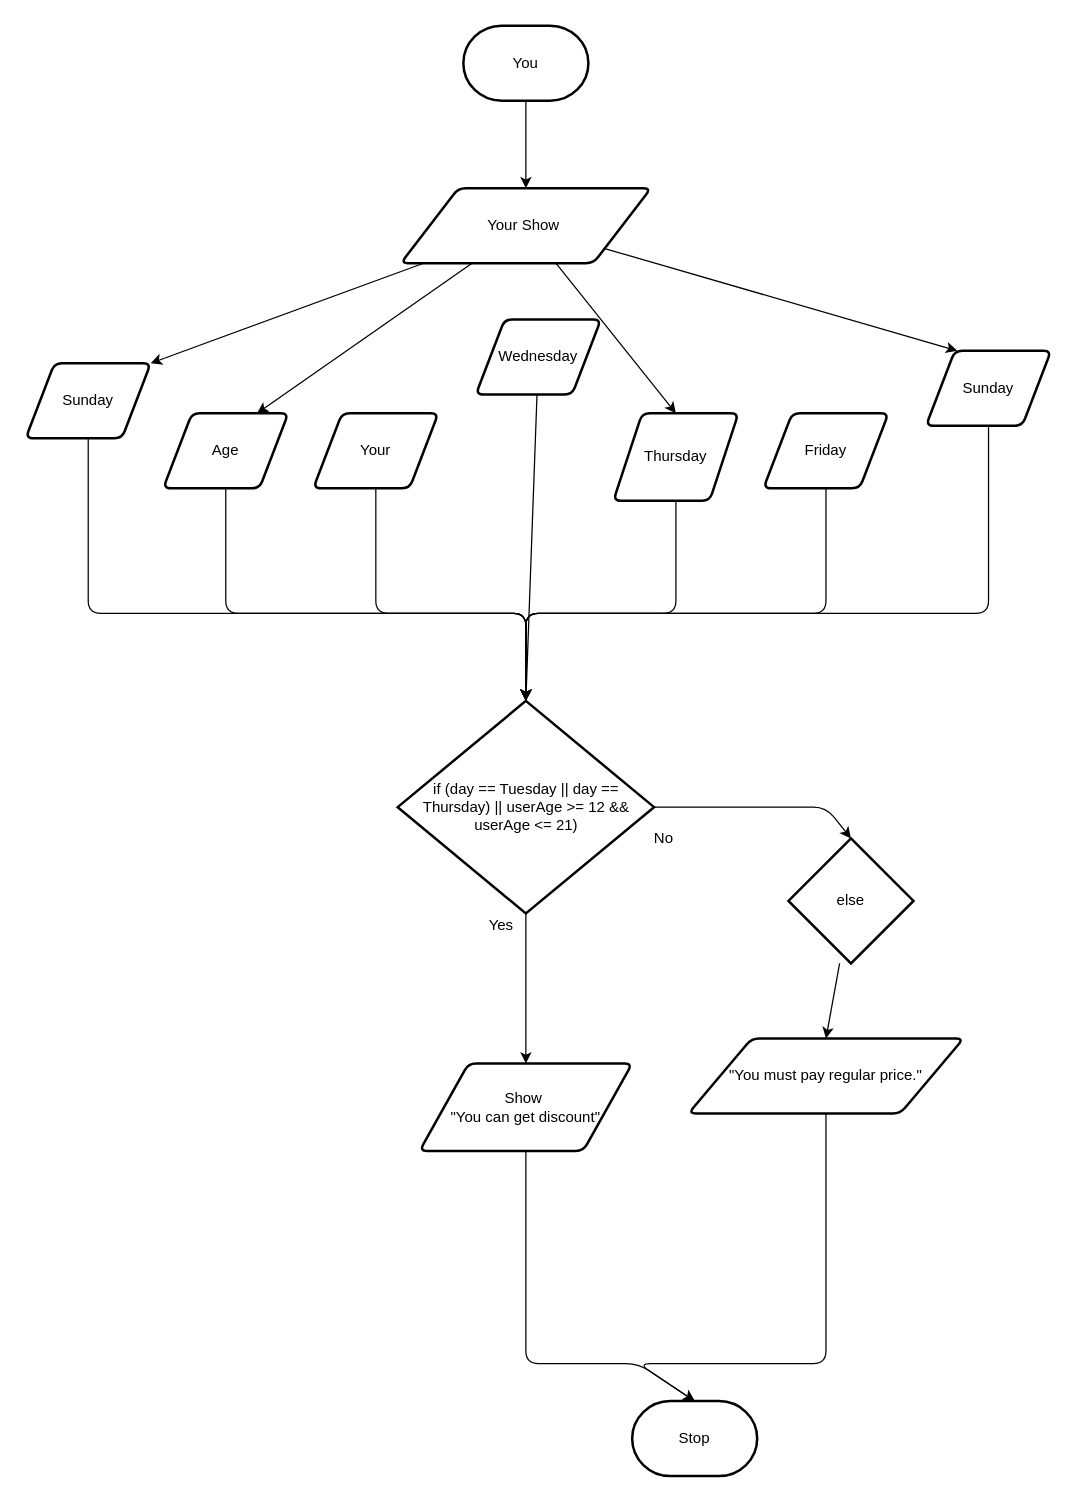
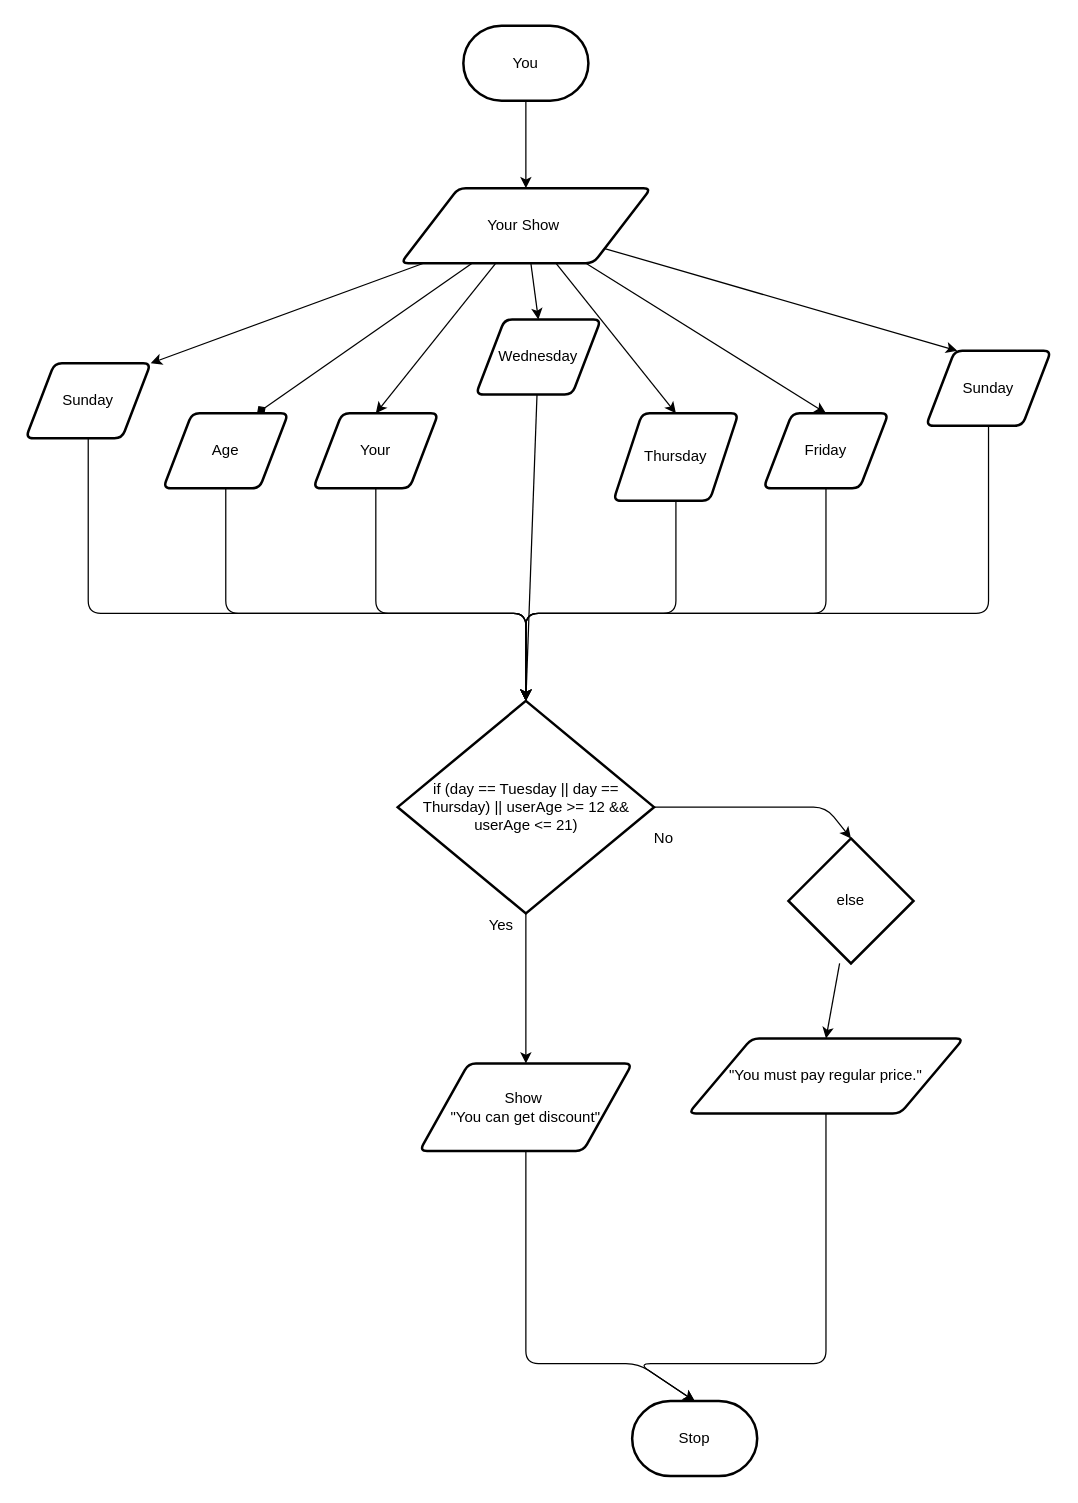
none -> (534, 287)
none -> (438, 335)
none -> (702, 336)
(265, 407) -> (266, 407)
